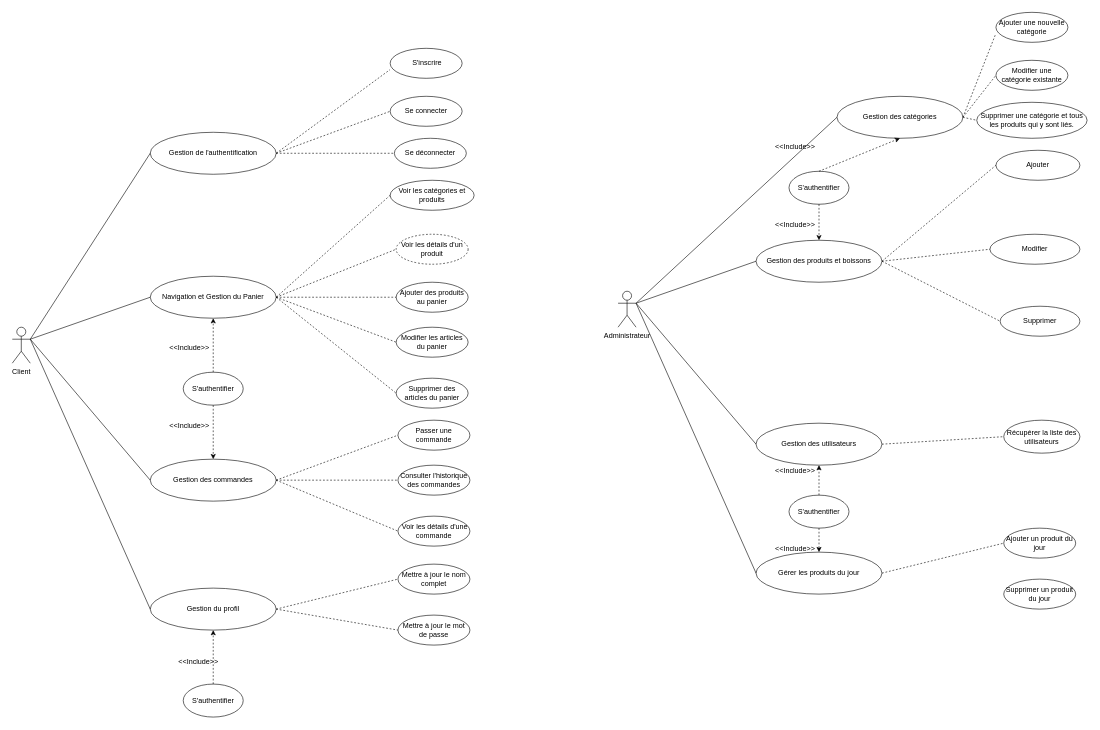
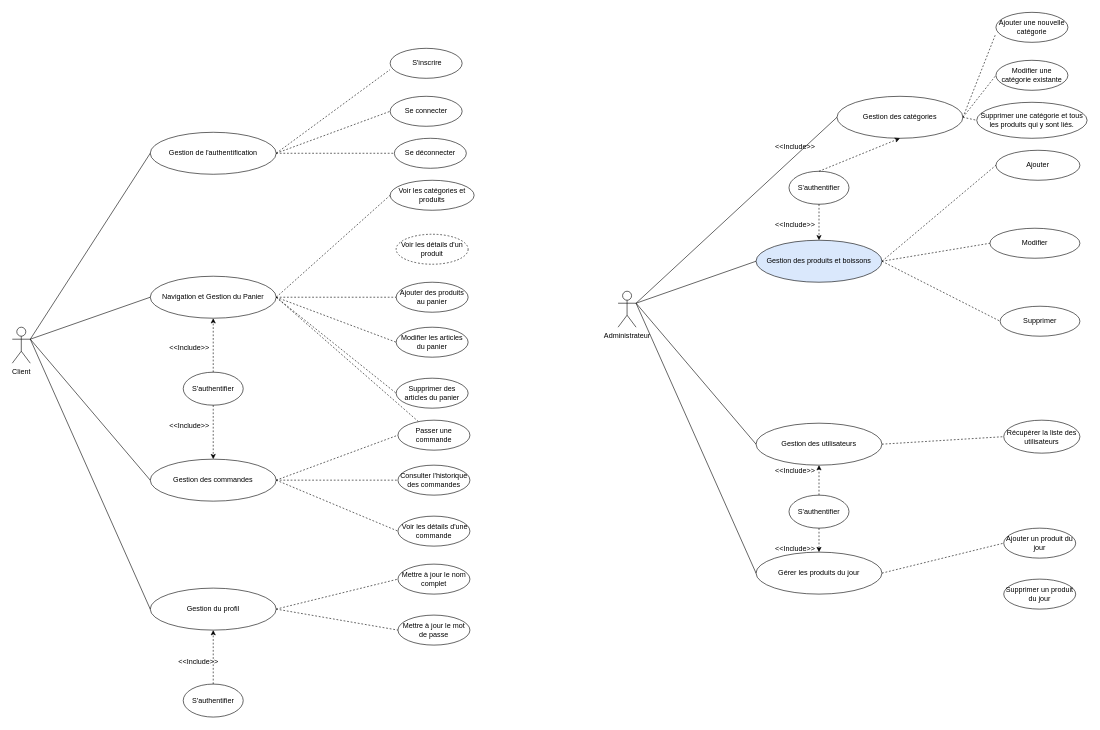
(1035, 249) -> (1035, 243)
(819, 261) -> (819, 261)
(338, 273) -> (358, 368)
